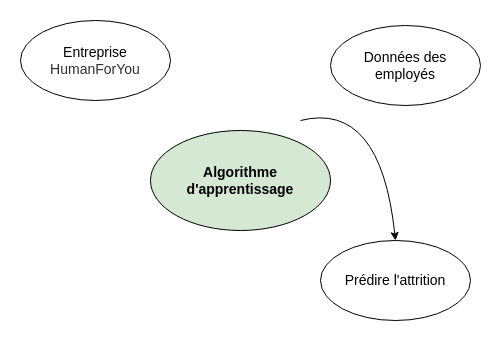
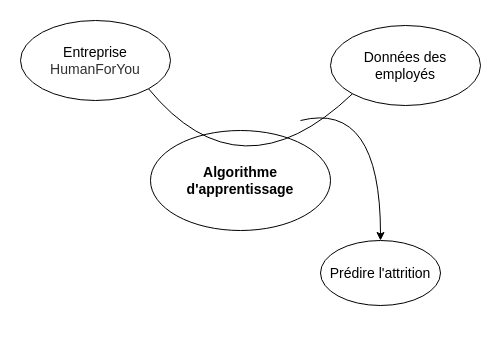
none -> (248, 146)
(241, 181) -> (241, 181)
(396, 281) -> (381, 273)
